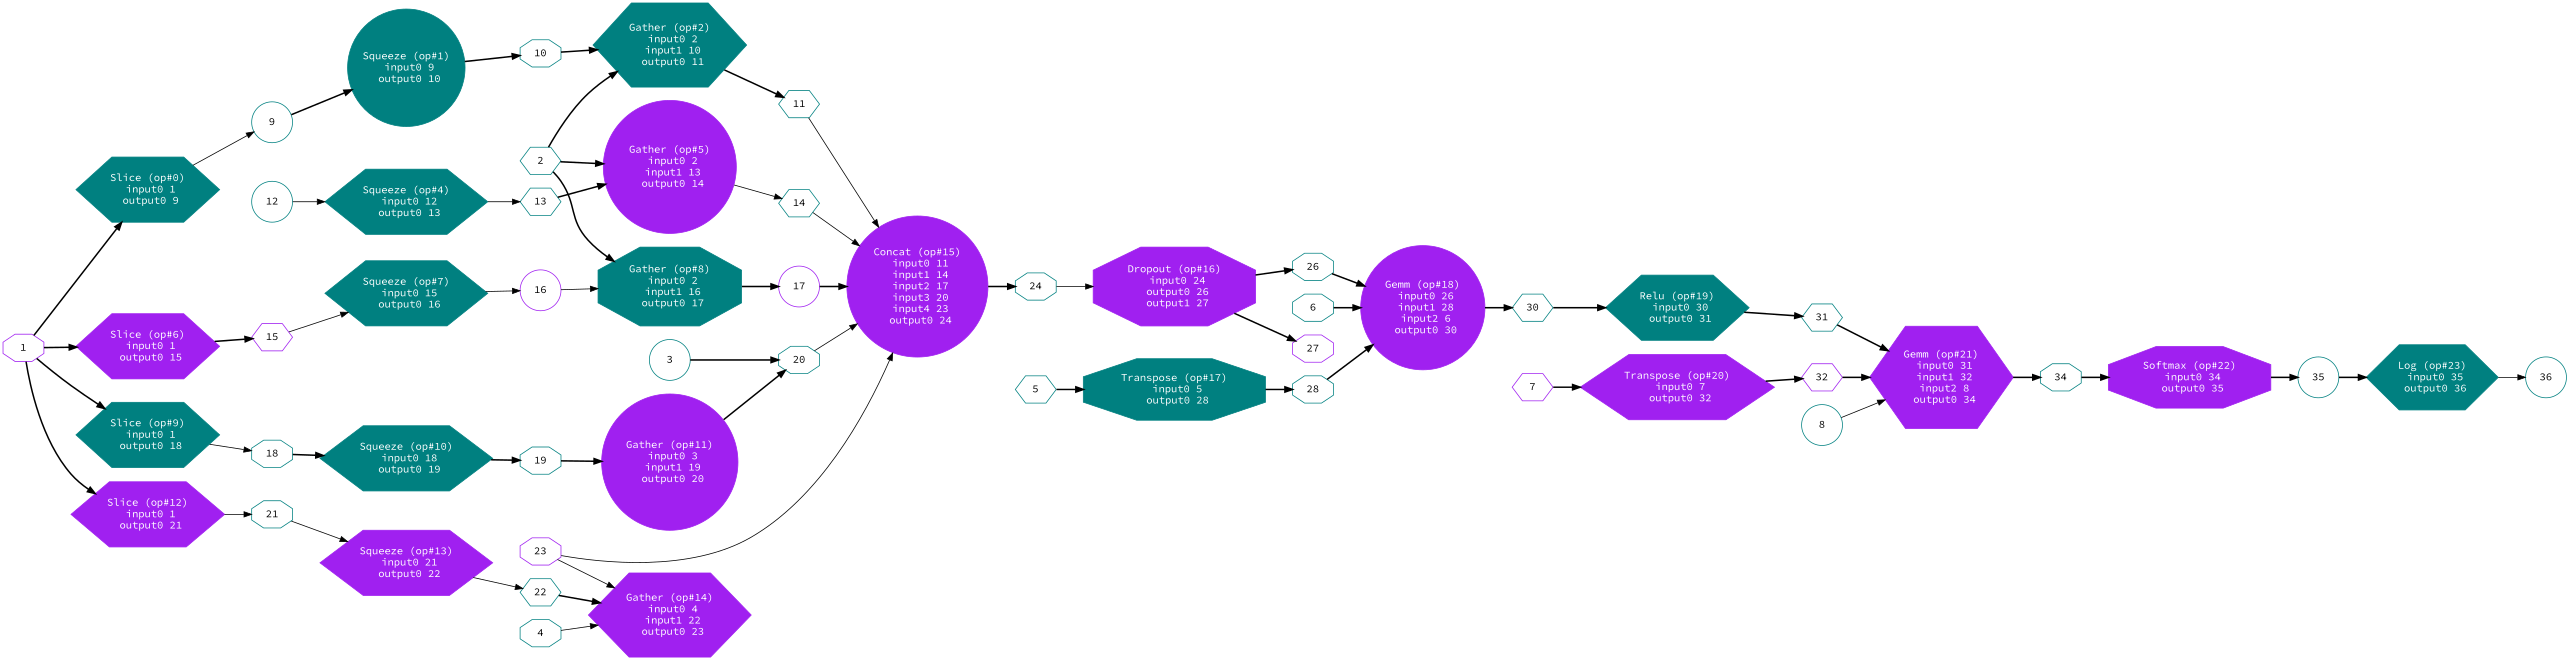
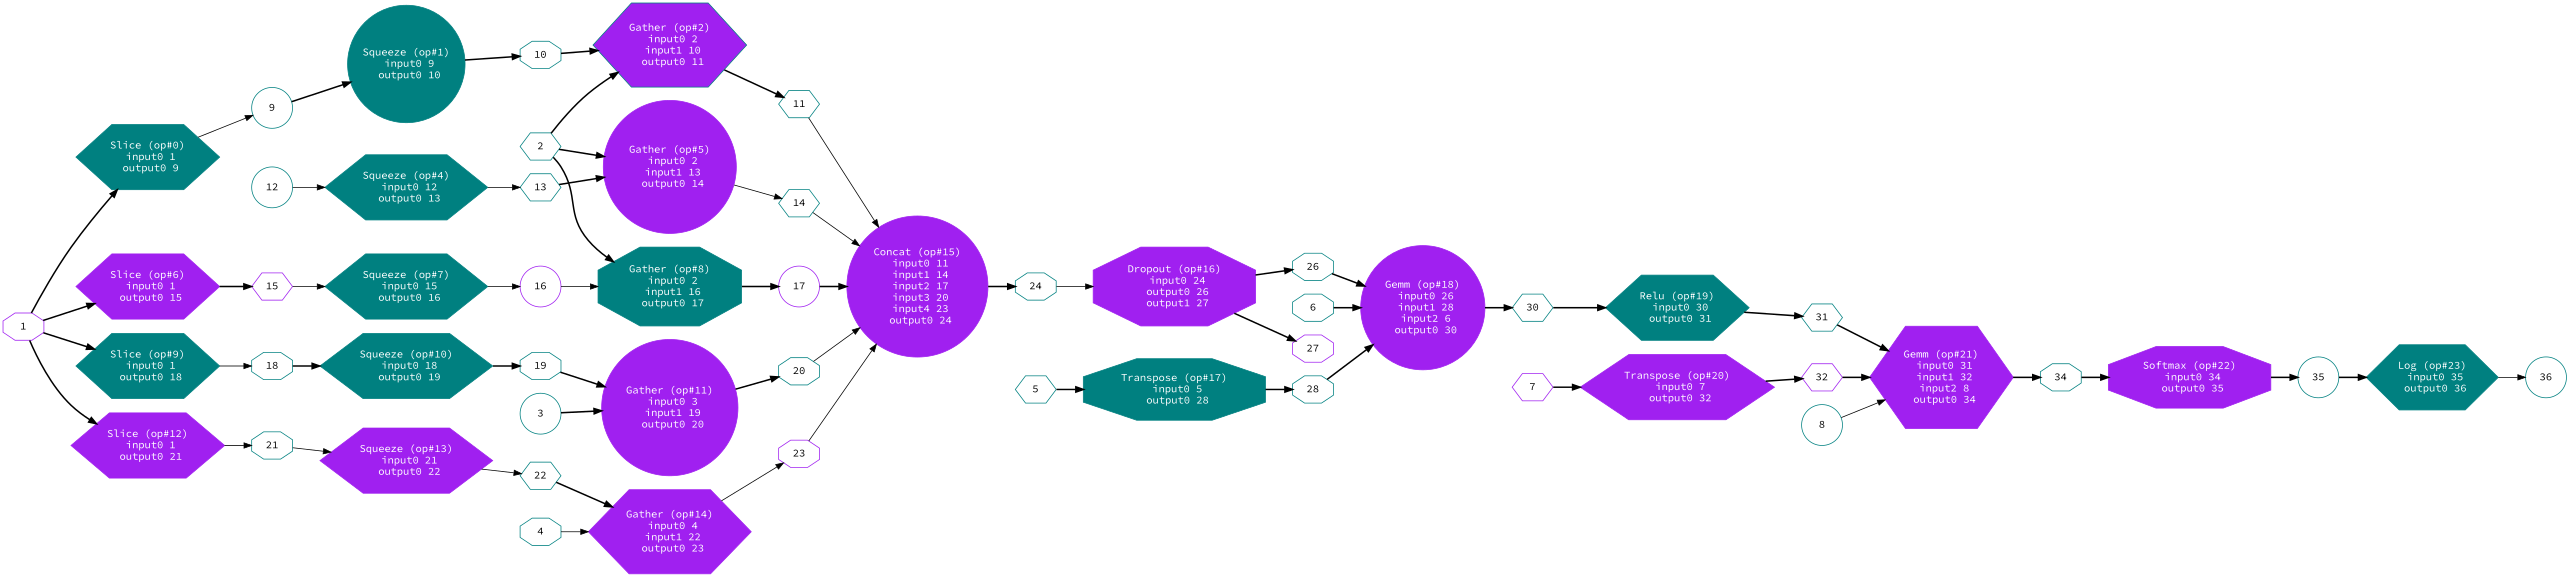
(670, 45) -> (670, 45)
(731, 360) -> (577, 412)
(583, 572) -> (749, 484)
